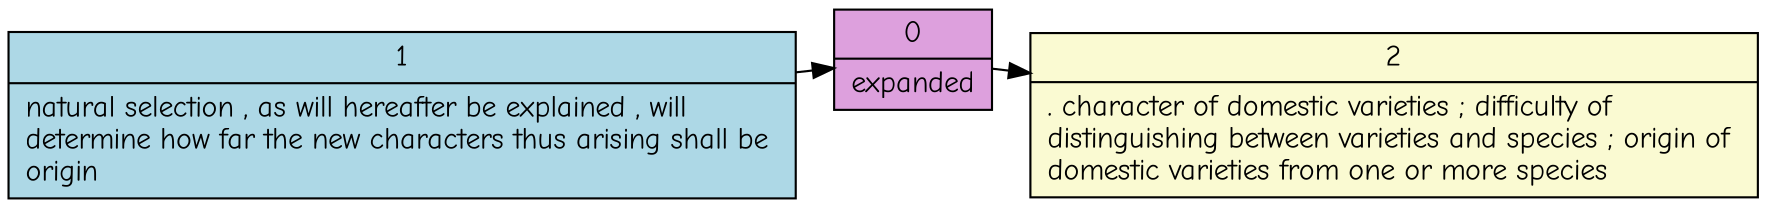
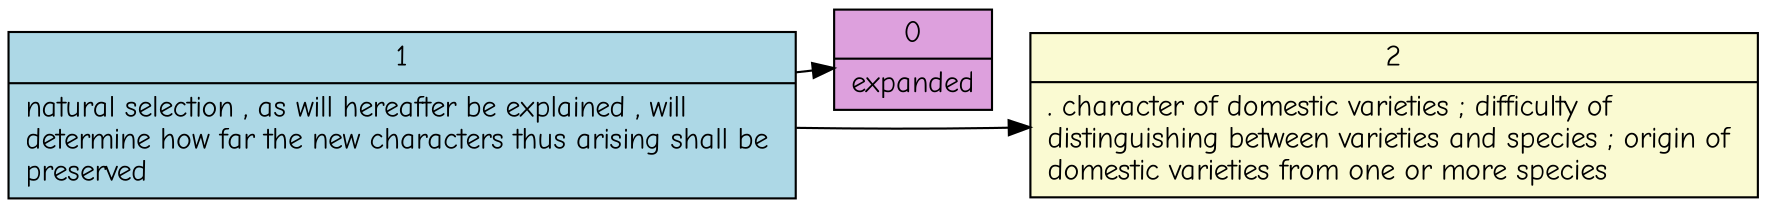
(1001, 70) -> (902, 129)
(67, 172) -> (92, 172)
